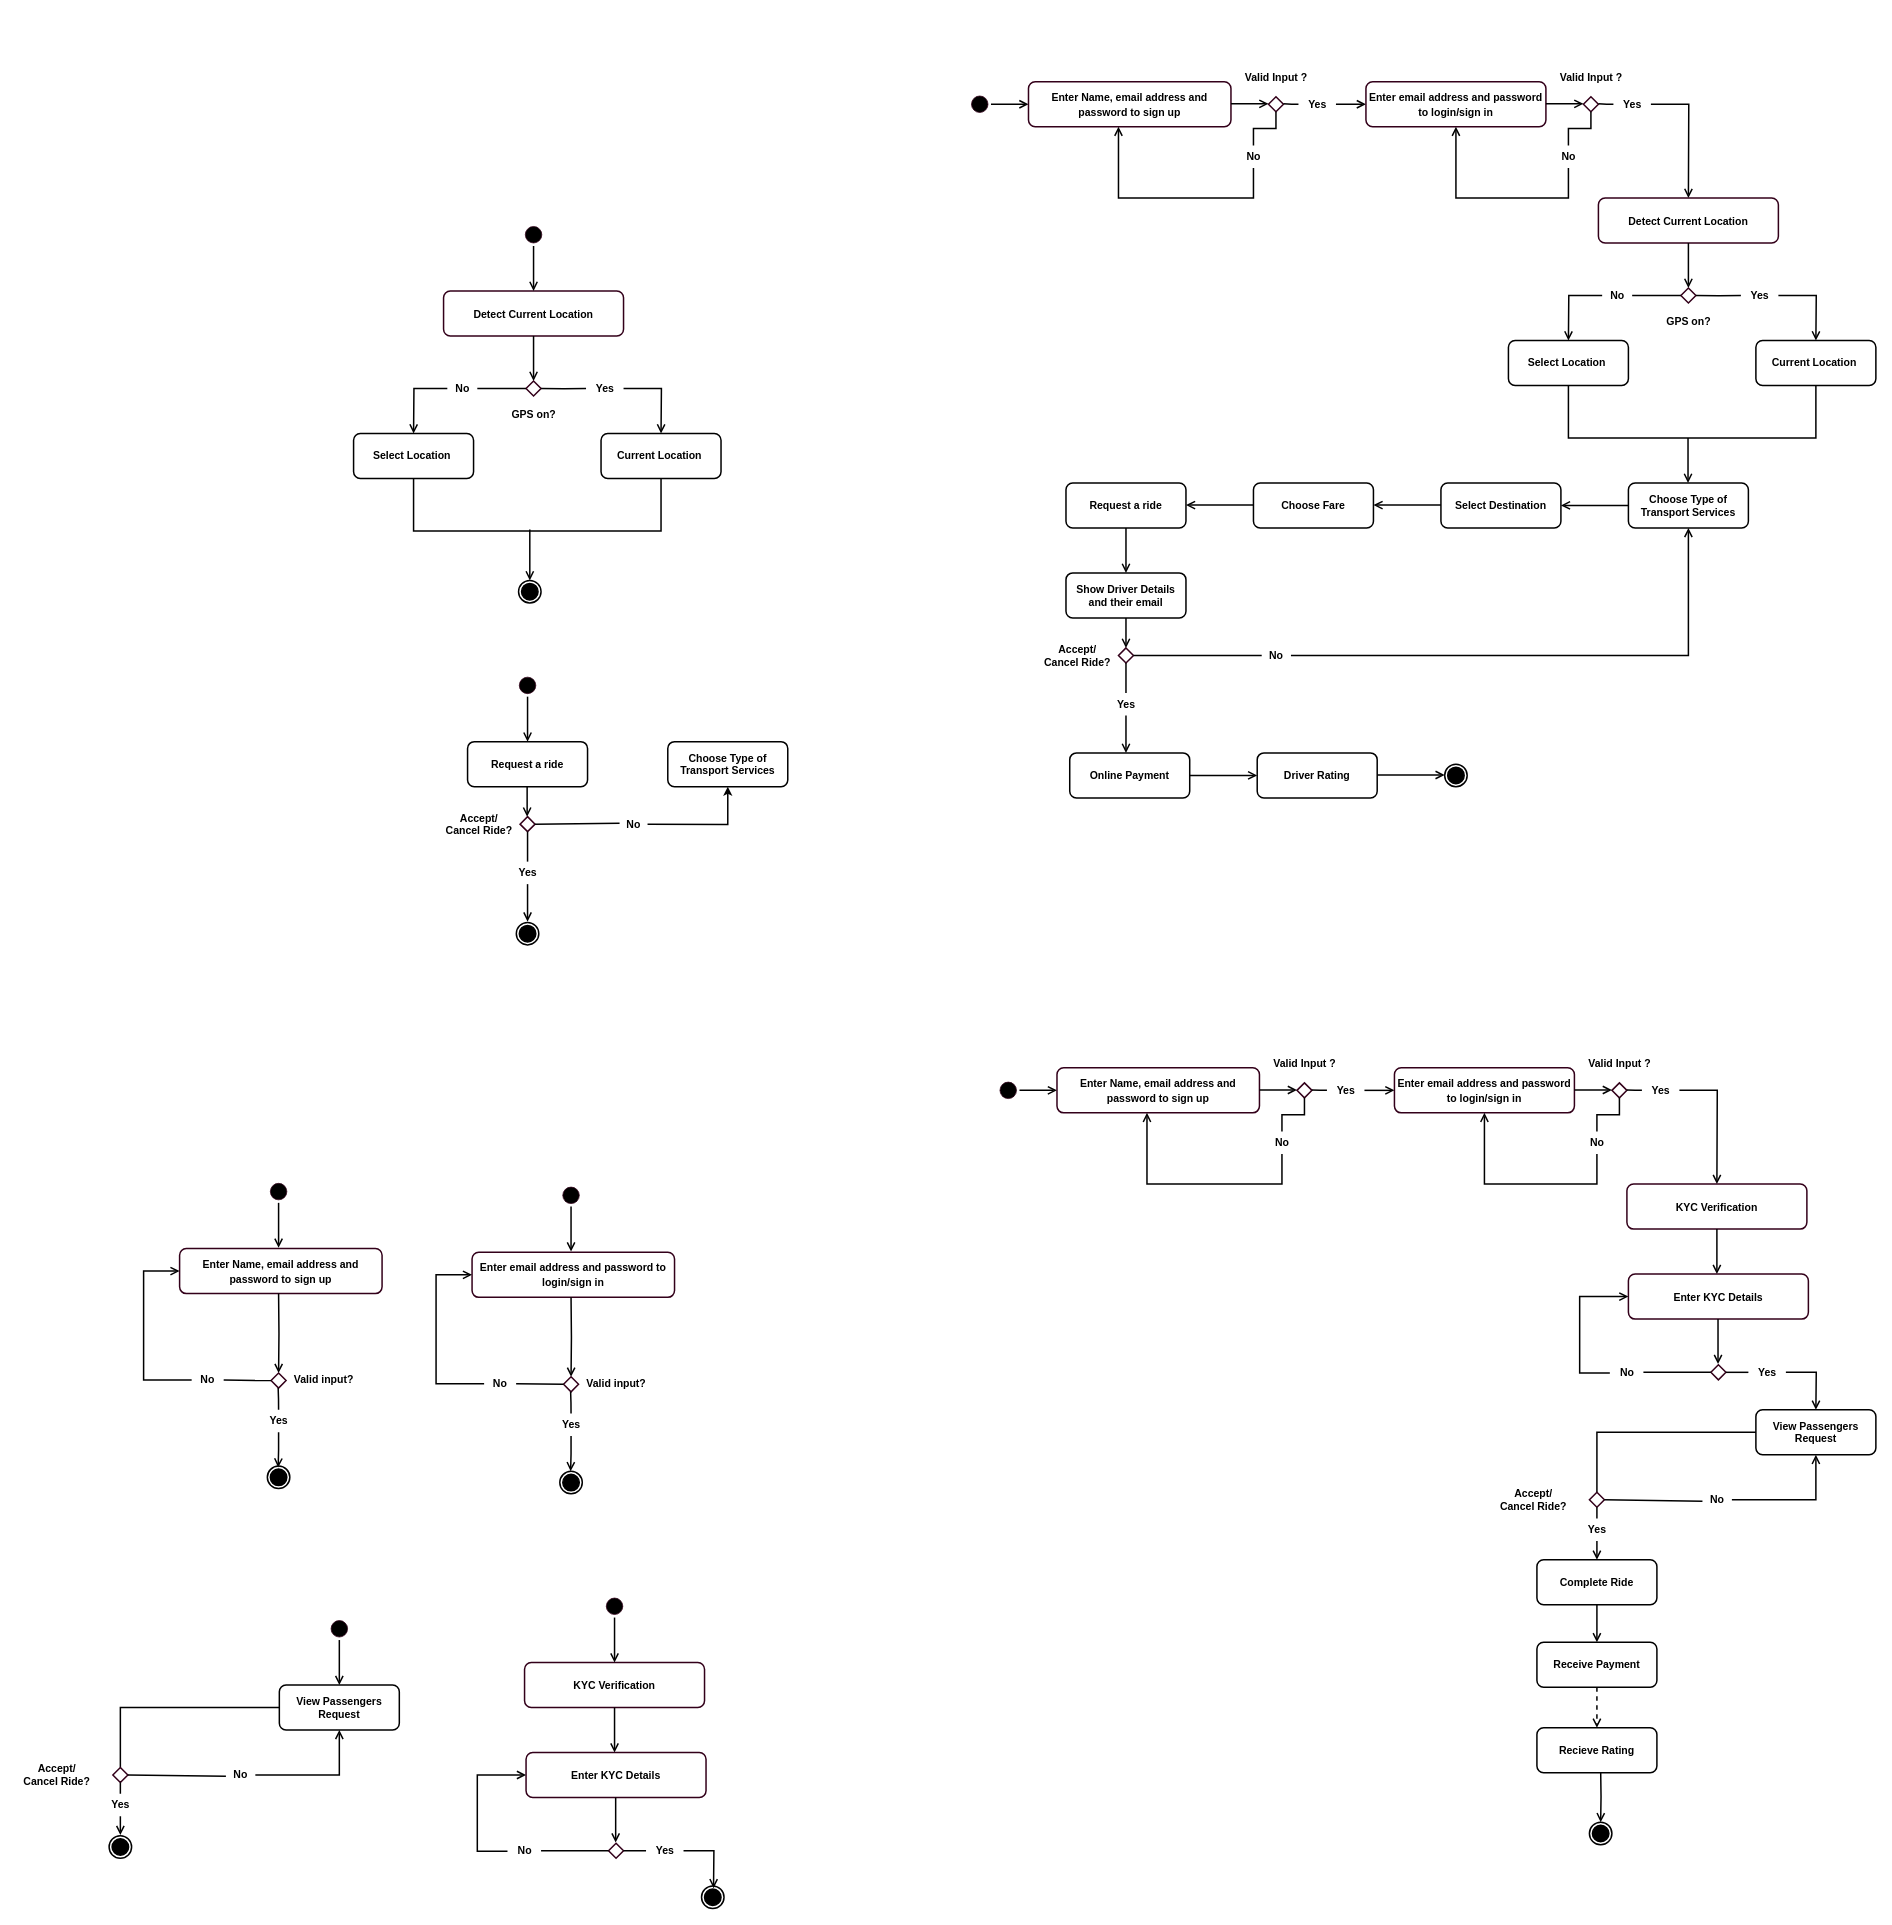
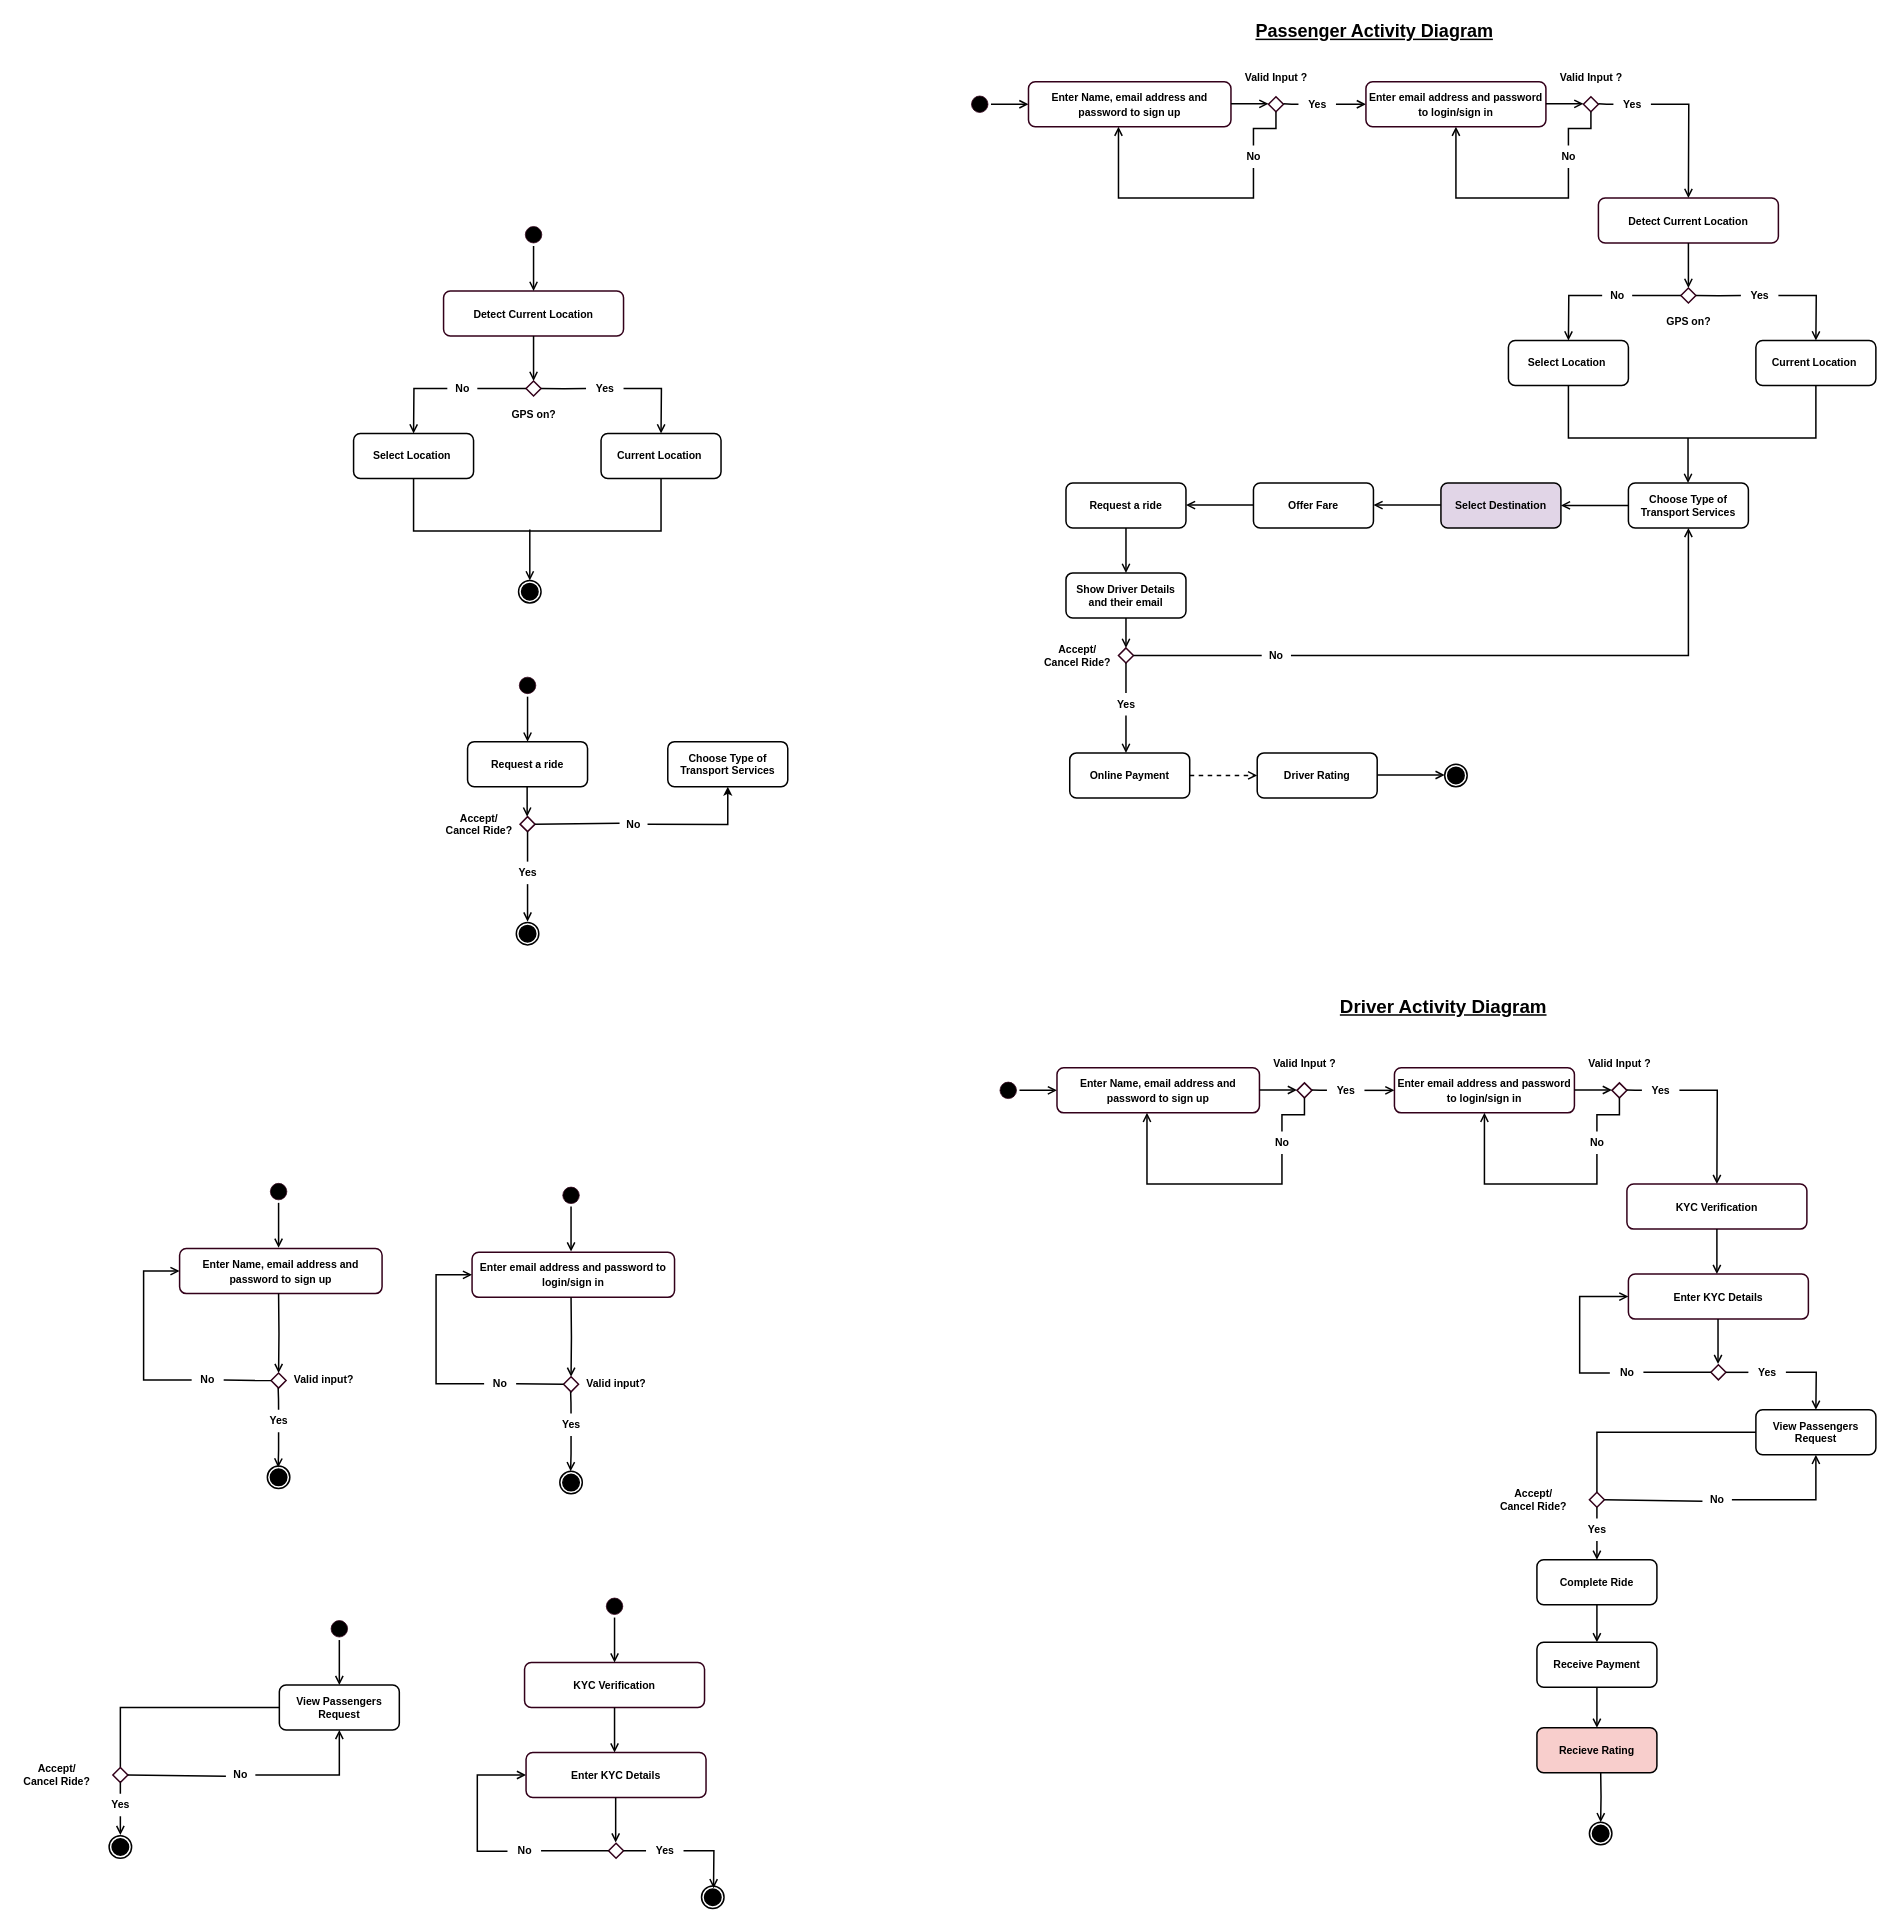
none -> (1374, 31)
(1314, 505) -> (1314, 505)
(1501, 505) -> (1501, 505)
(1223, 775) -> (1223, 775)
none -> (1443, 1005)
(1597, 1706) -> (1597, 1706)
(1597, 1750) -> (1597, 1750)
